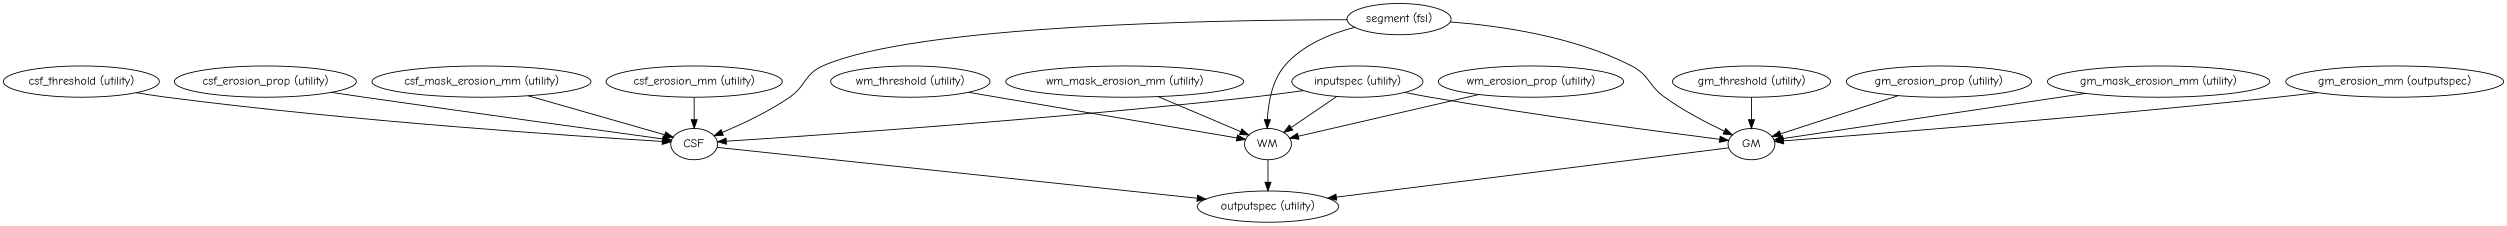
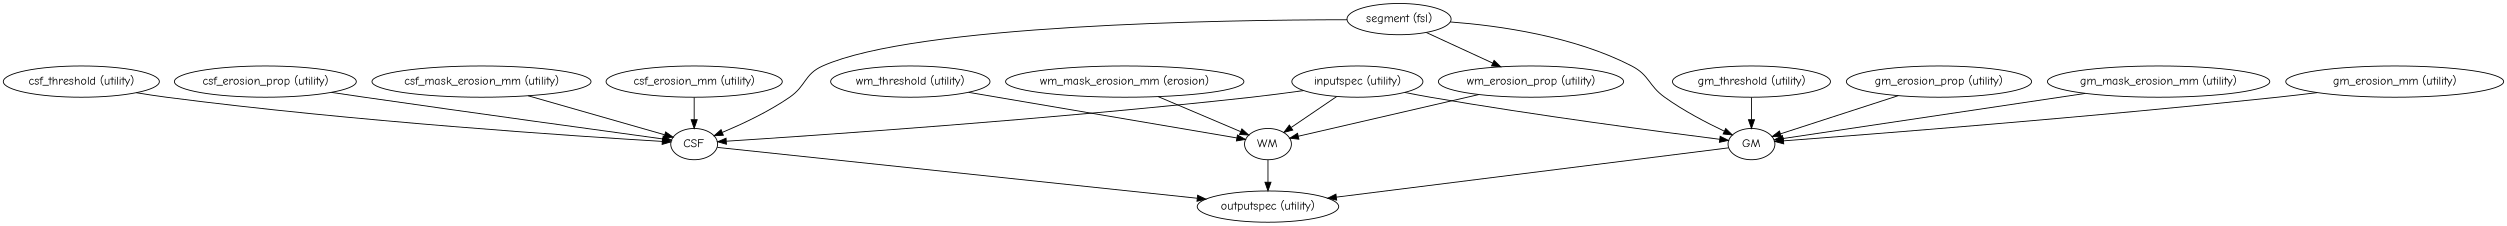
(1293, 57) -> (1460, 48)
(1125, 82) -> (1125, 82)
(2395, 82) -> (2395, 82)
